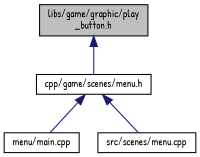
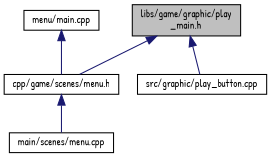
(94, 20) -> (186, 20)
none -> (202, 84)
(64, 117) -> (61, 58)
(147, 143) -> (61, 143)
